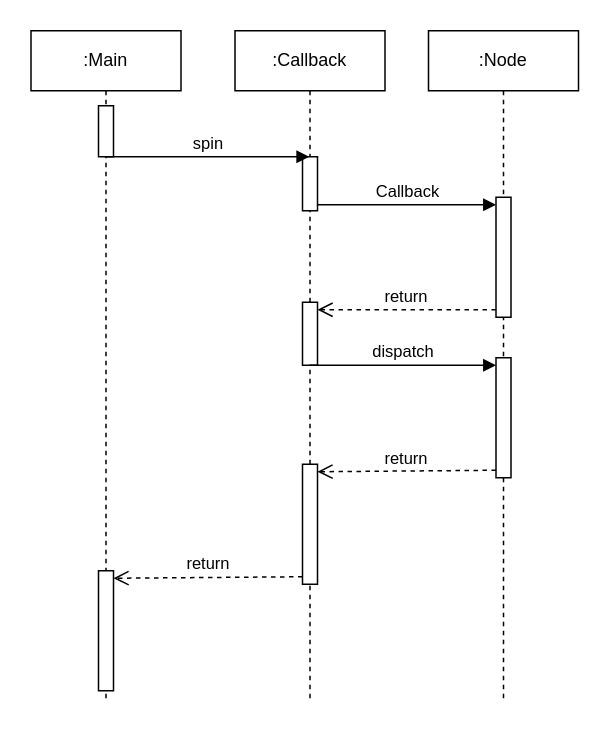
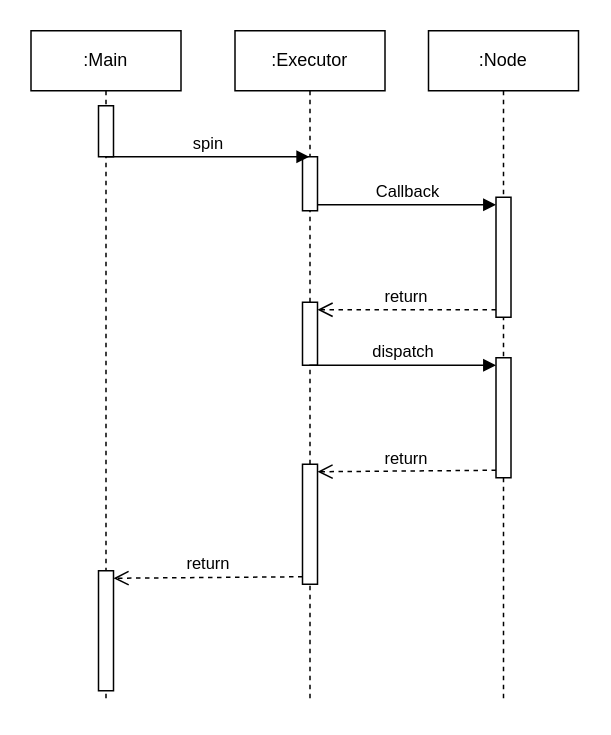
(310, 61) -> (310, 61)
